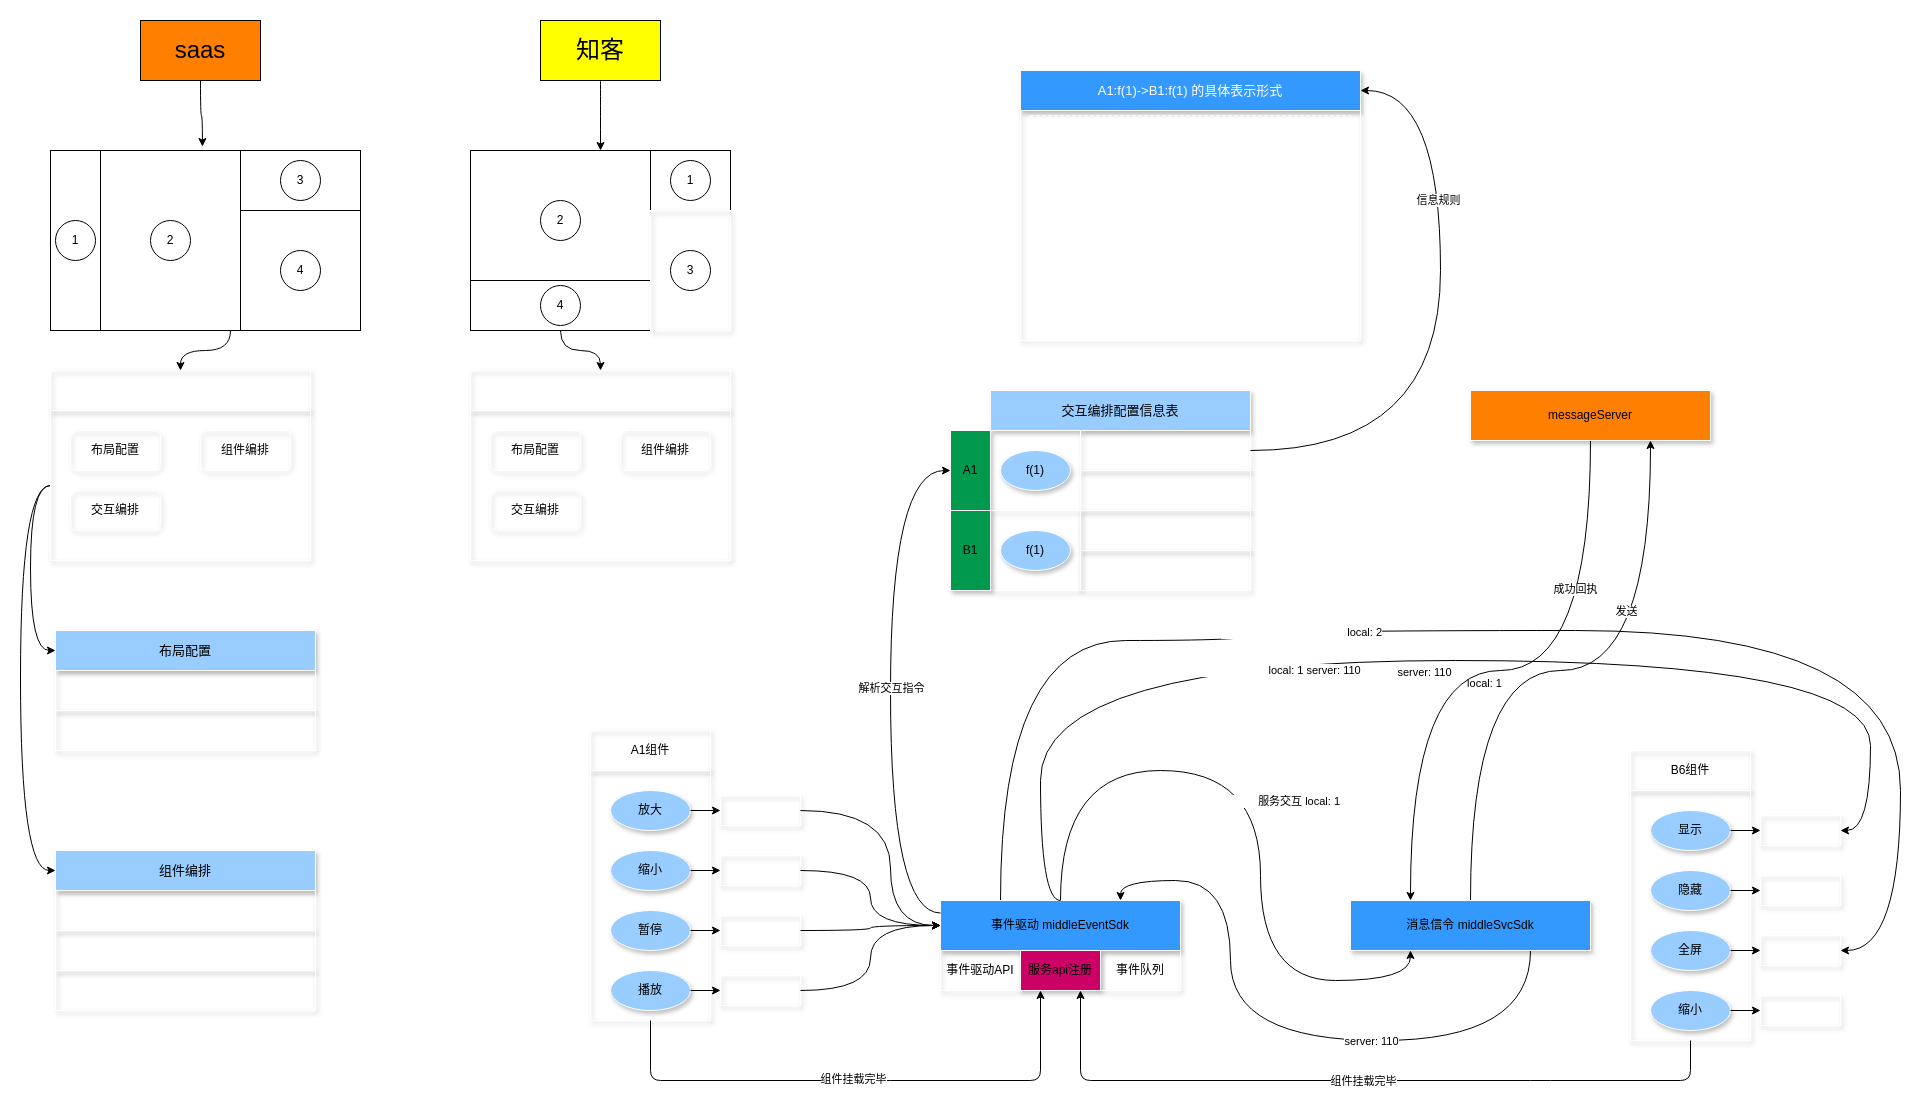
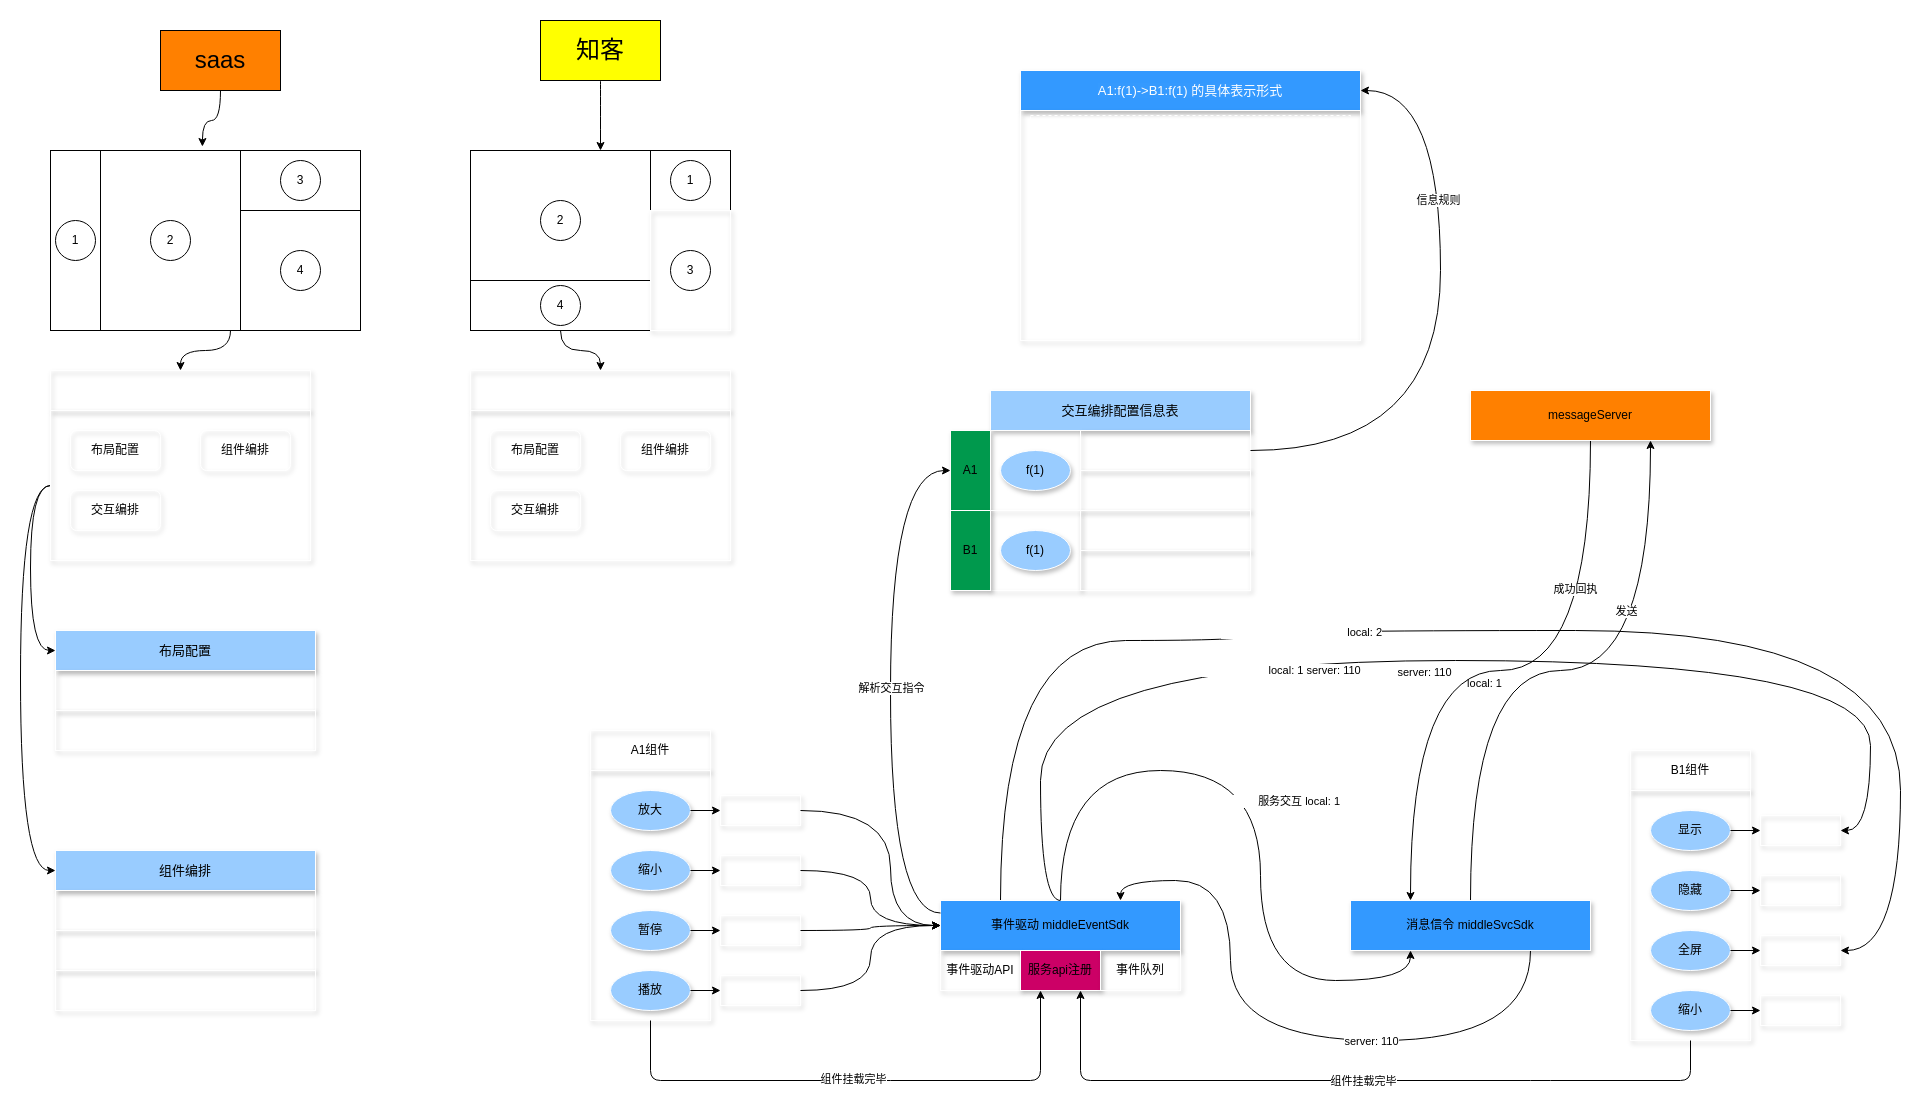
(201, 51) -> (221, 61)
(1691, 771) -> (1691, 771)
